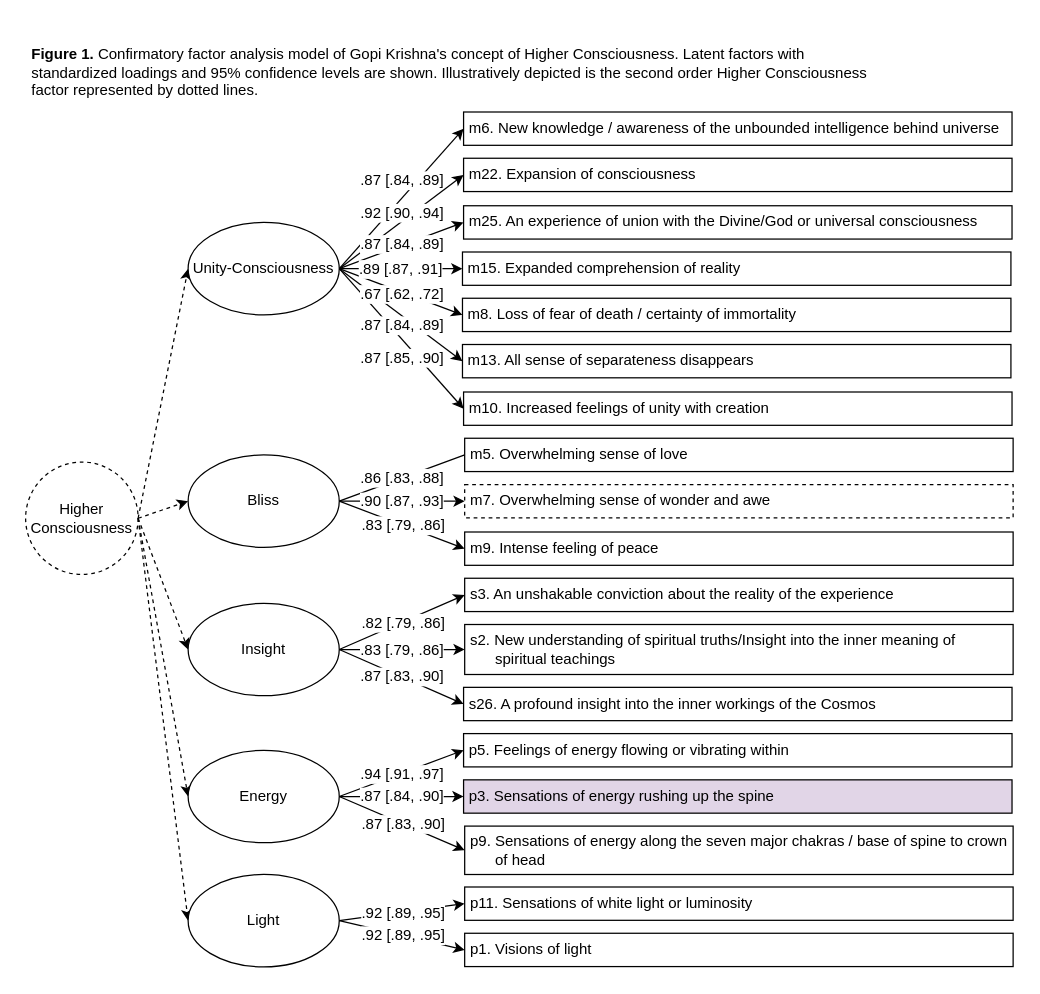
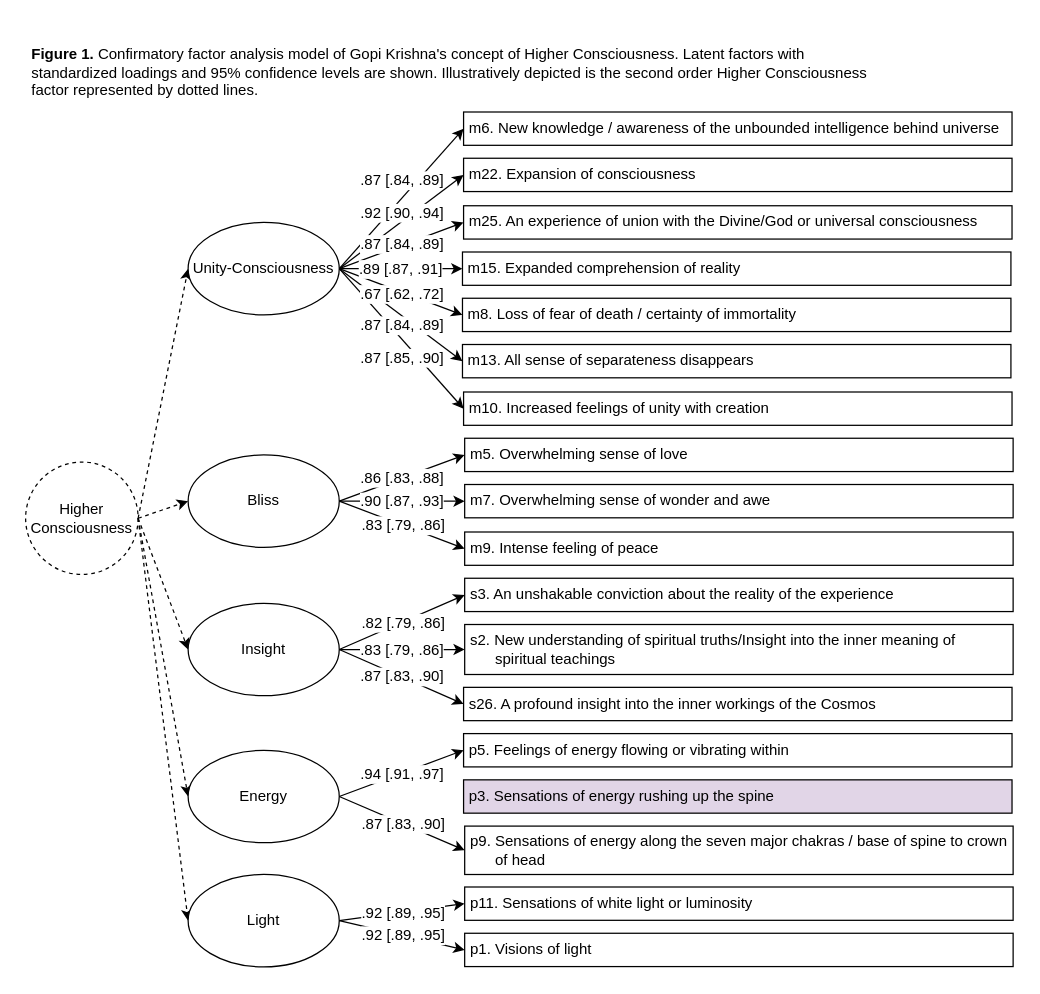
(459, 457) -> (455, 458)
(739, 501) -> (739, 501)
(378, 796) -> none
